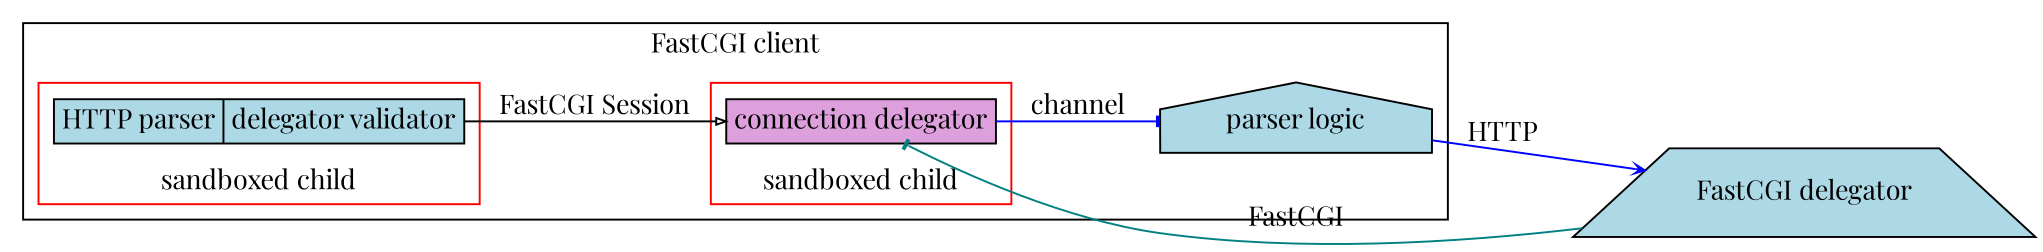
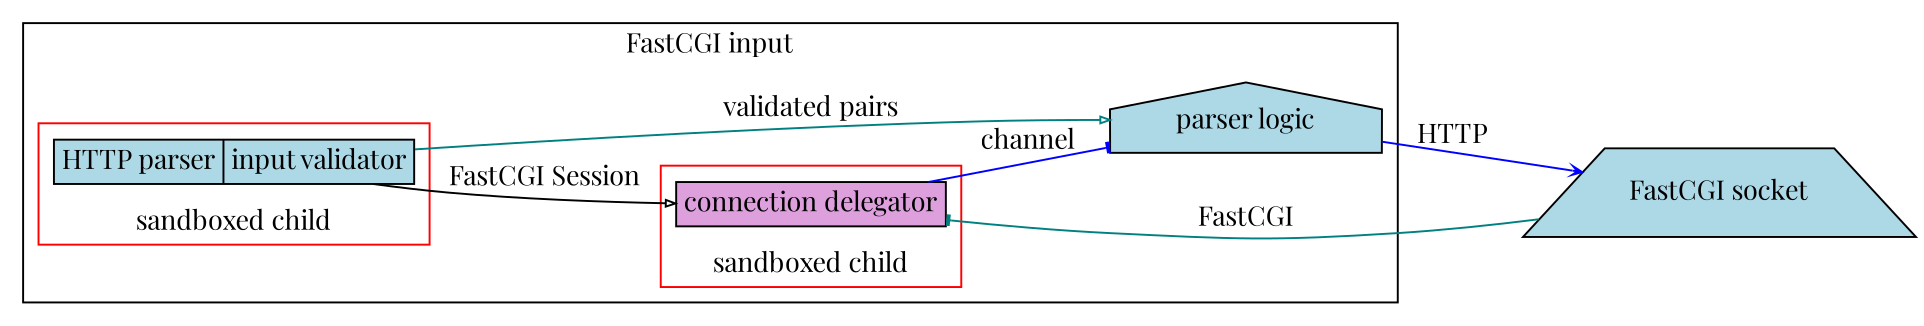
(735, 45) -> (710, 45)
(344, 120) -> (319, 161)
none -> (757, 130)
(1804, 193) -> (1719, 193)
